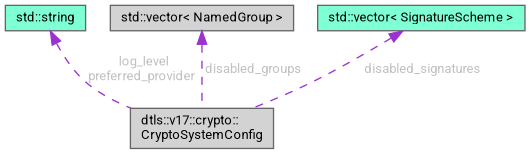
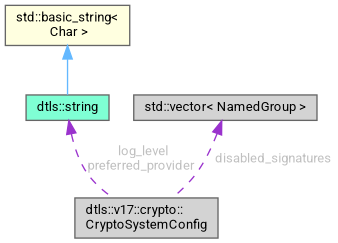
(45, 18) -> (68, 108)
(421, 18) -> none
none -> (68, 25)
(252, 70) -> (272, 159)
